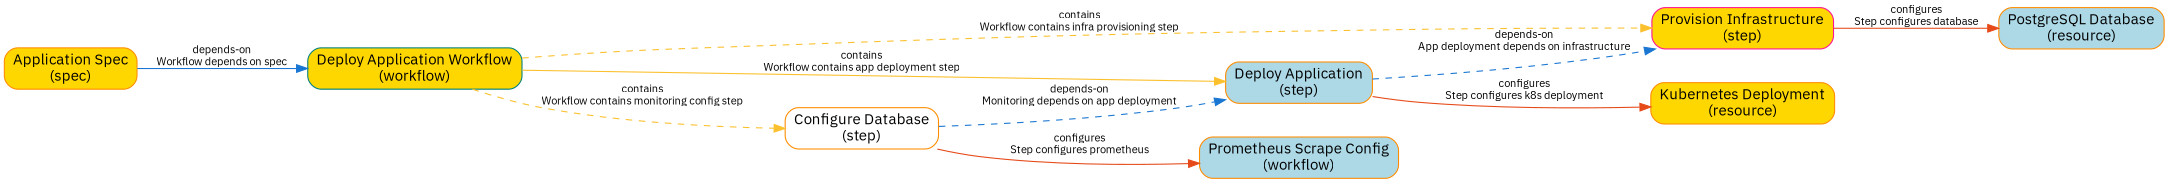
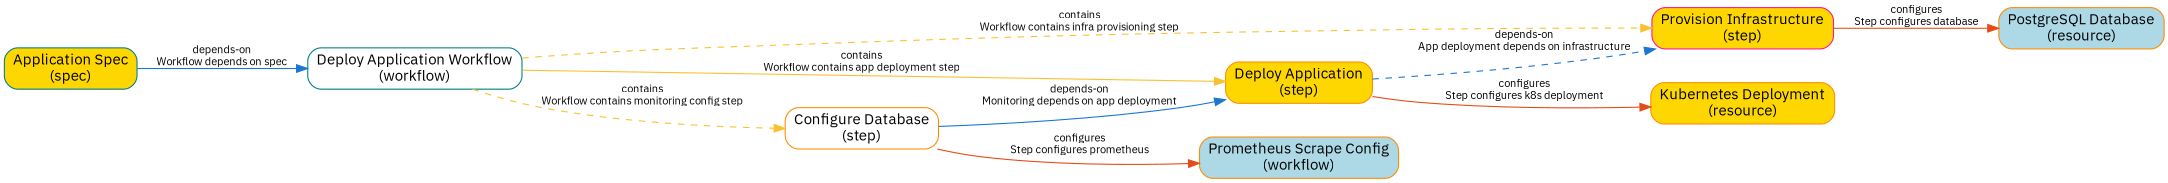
(71, 69) -> (71, 69)
(415, 69) -> (415, 69)
(1299, 83) -> (1299, 83)
(1077, 119) -> (1077, 119)
